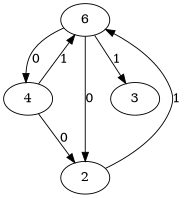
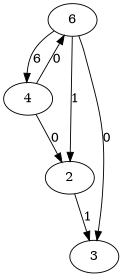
(36, 59) -> (37, 59)
(64, 59) -> (57, 59)
(117, 59) -> (107, 138)
(90, 99) -> (75, 99)
(172, 103) -> (81, 213)
